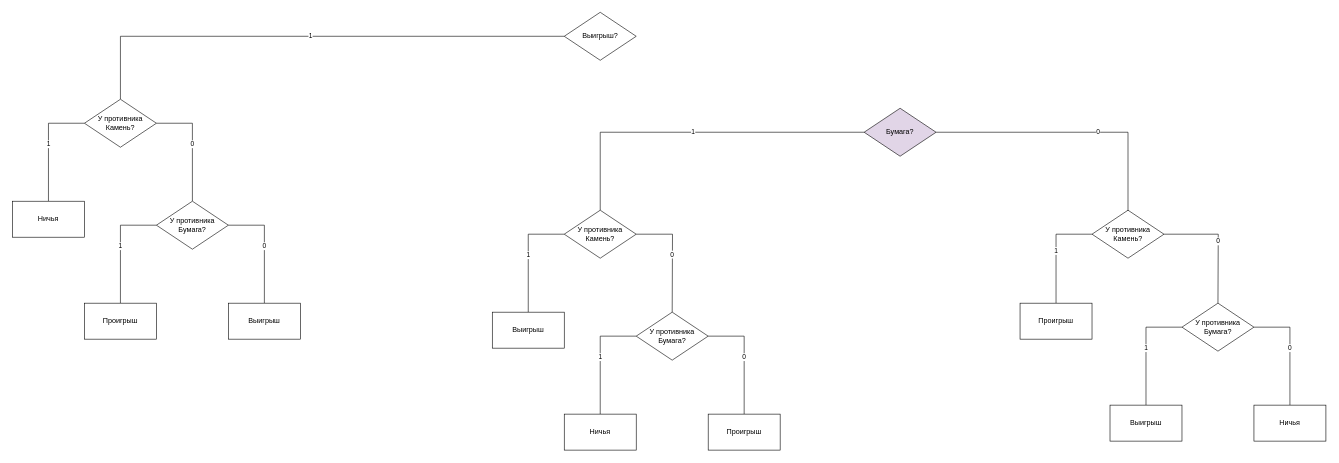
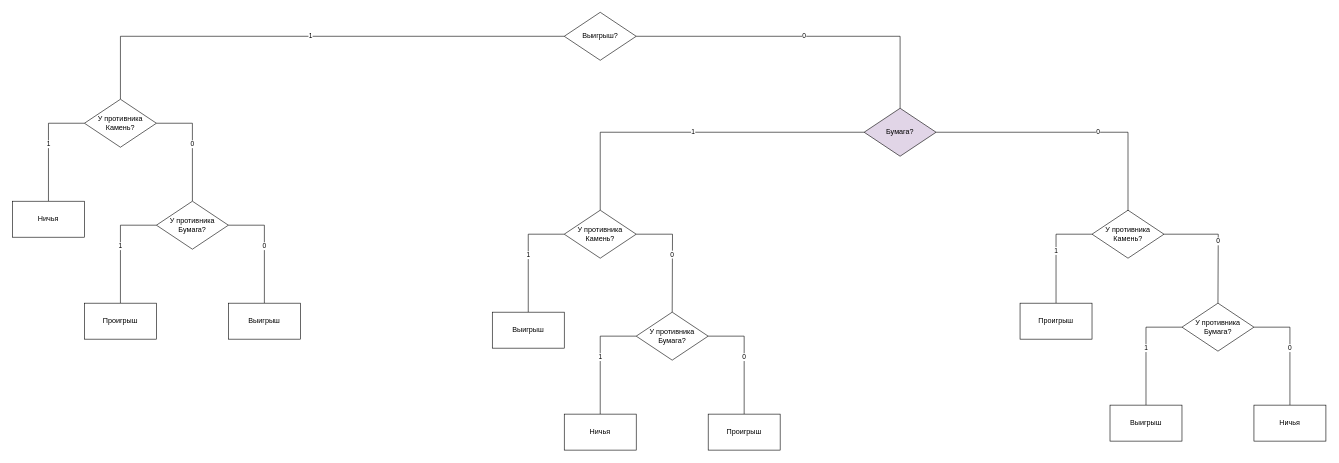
none -> (804, 36)
